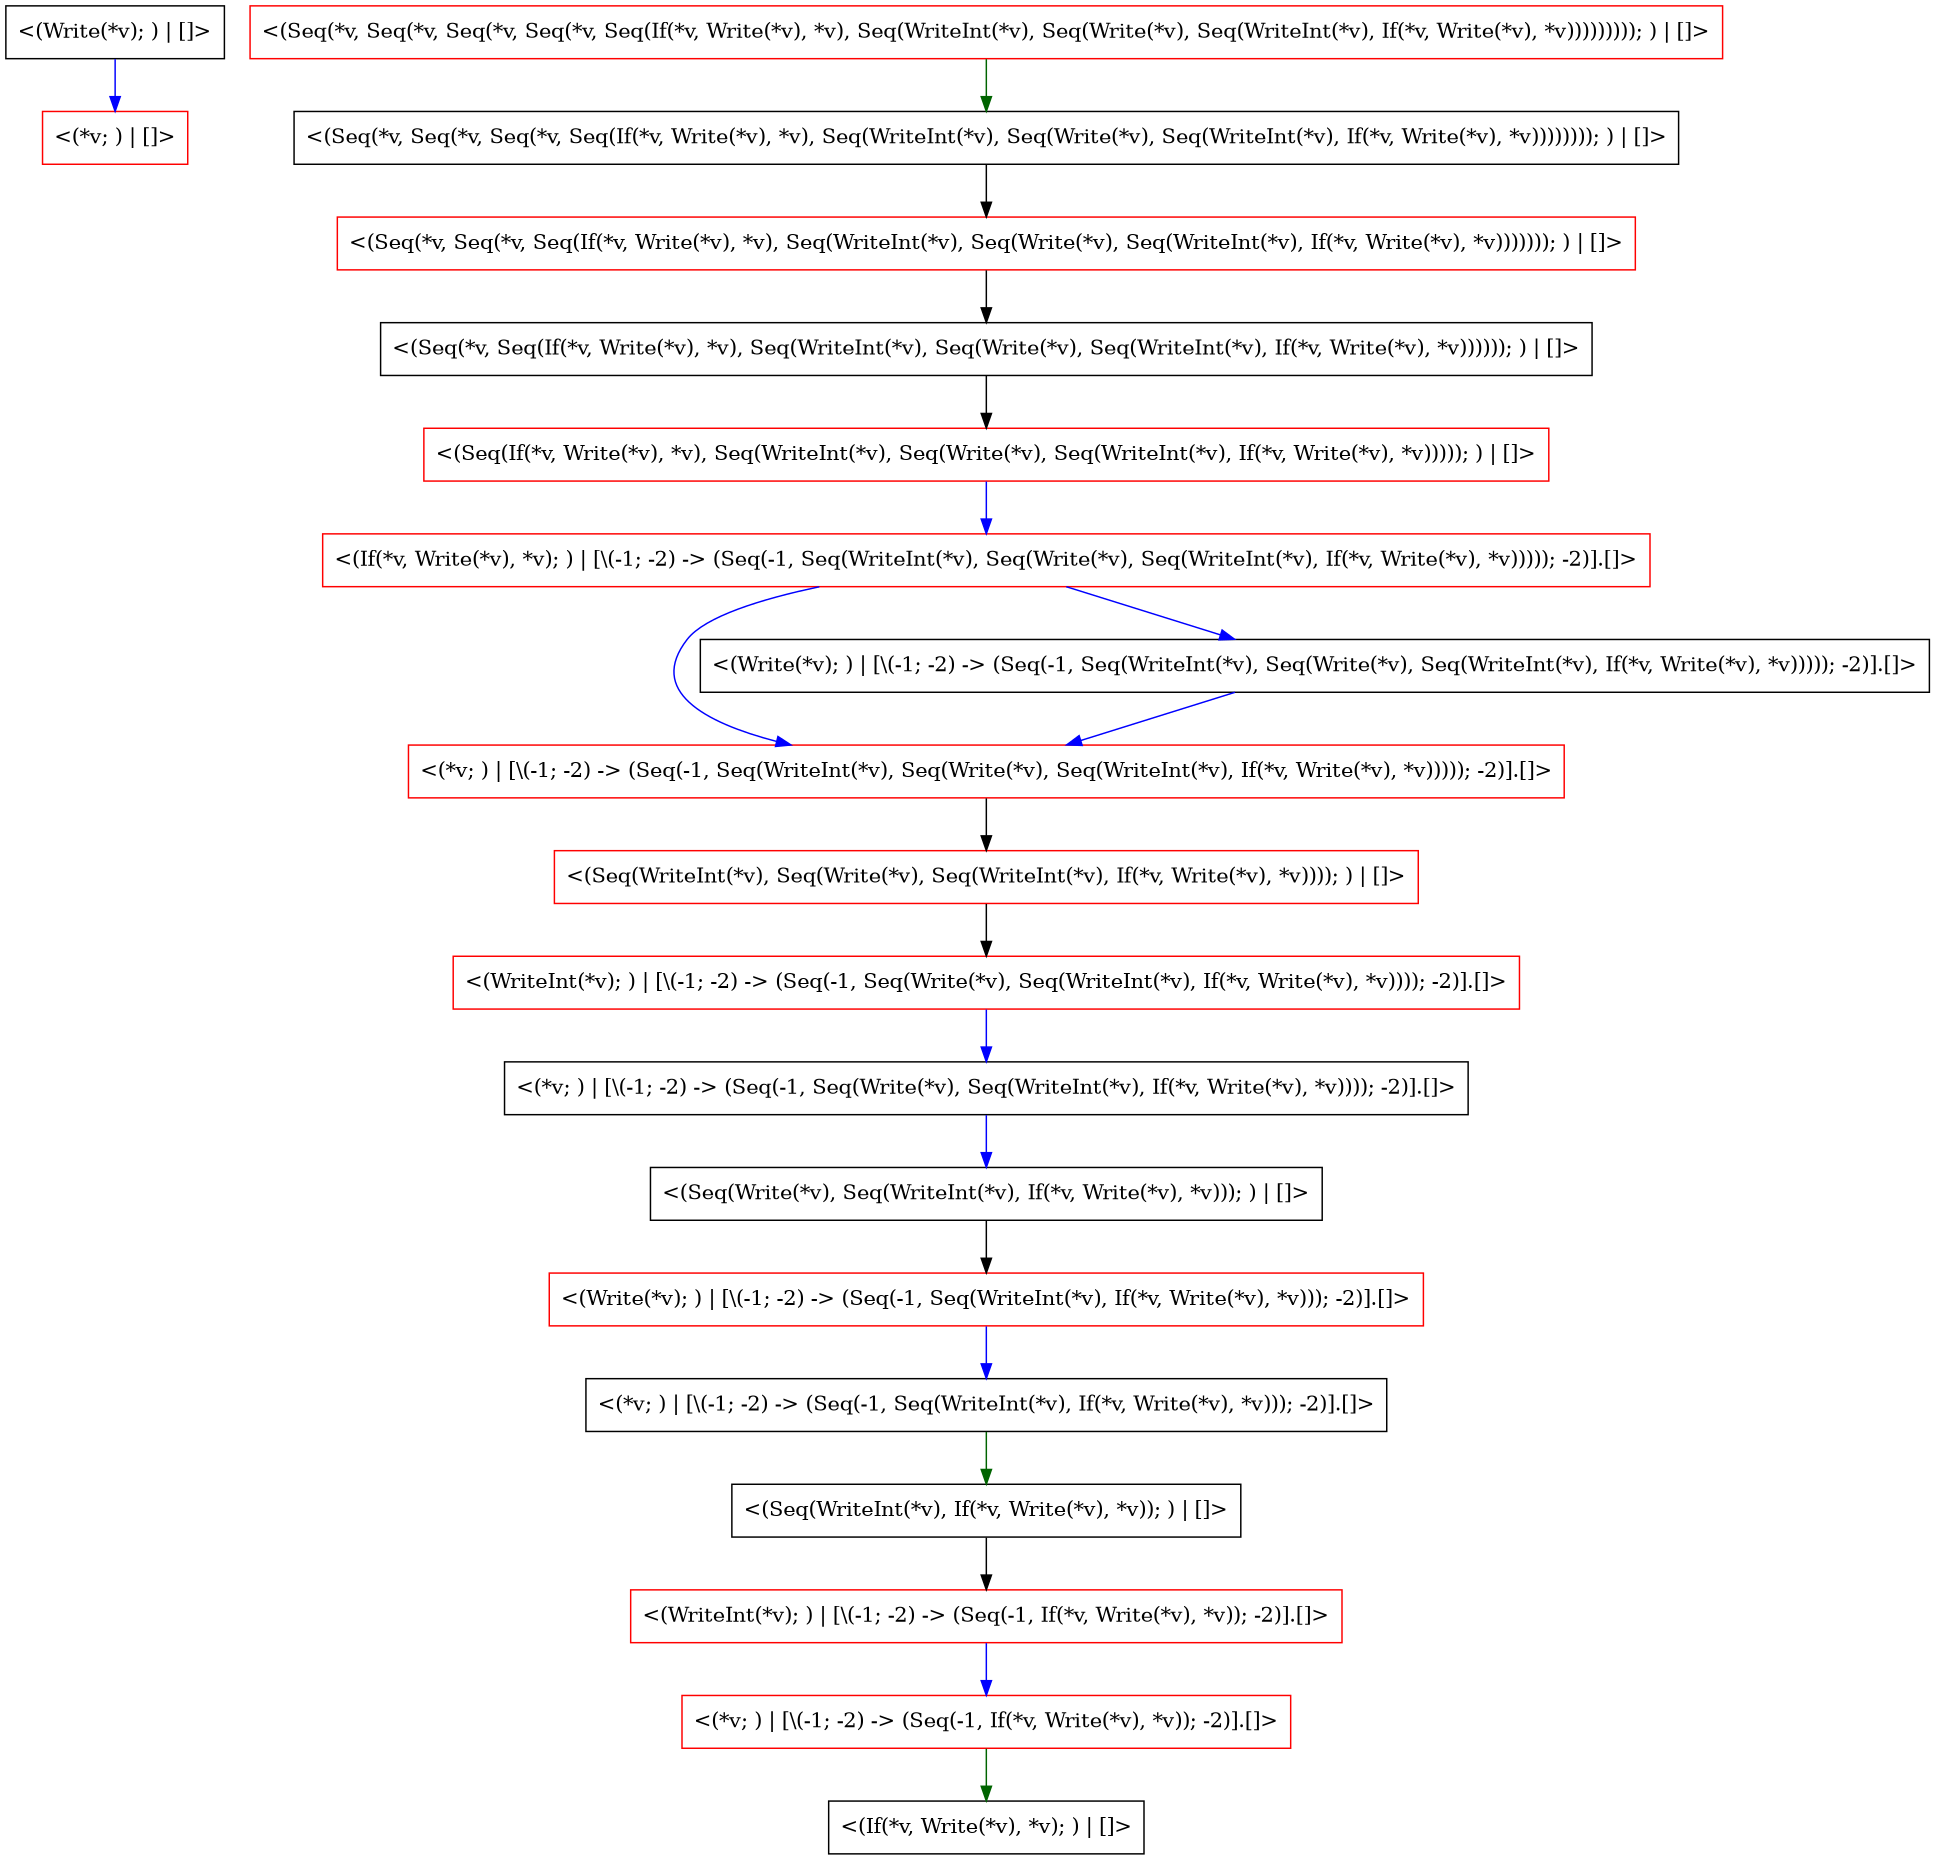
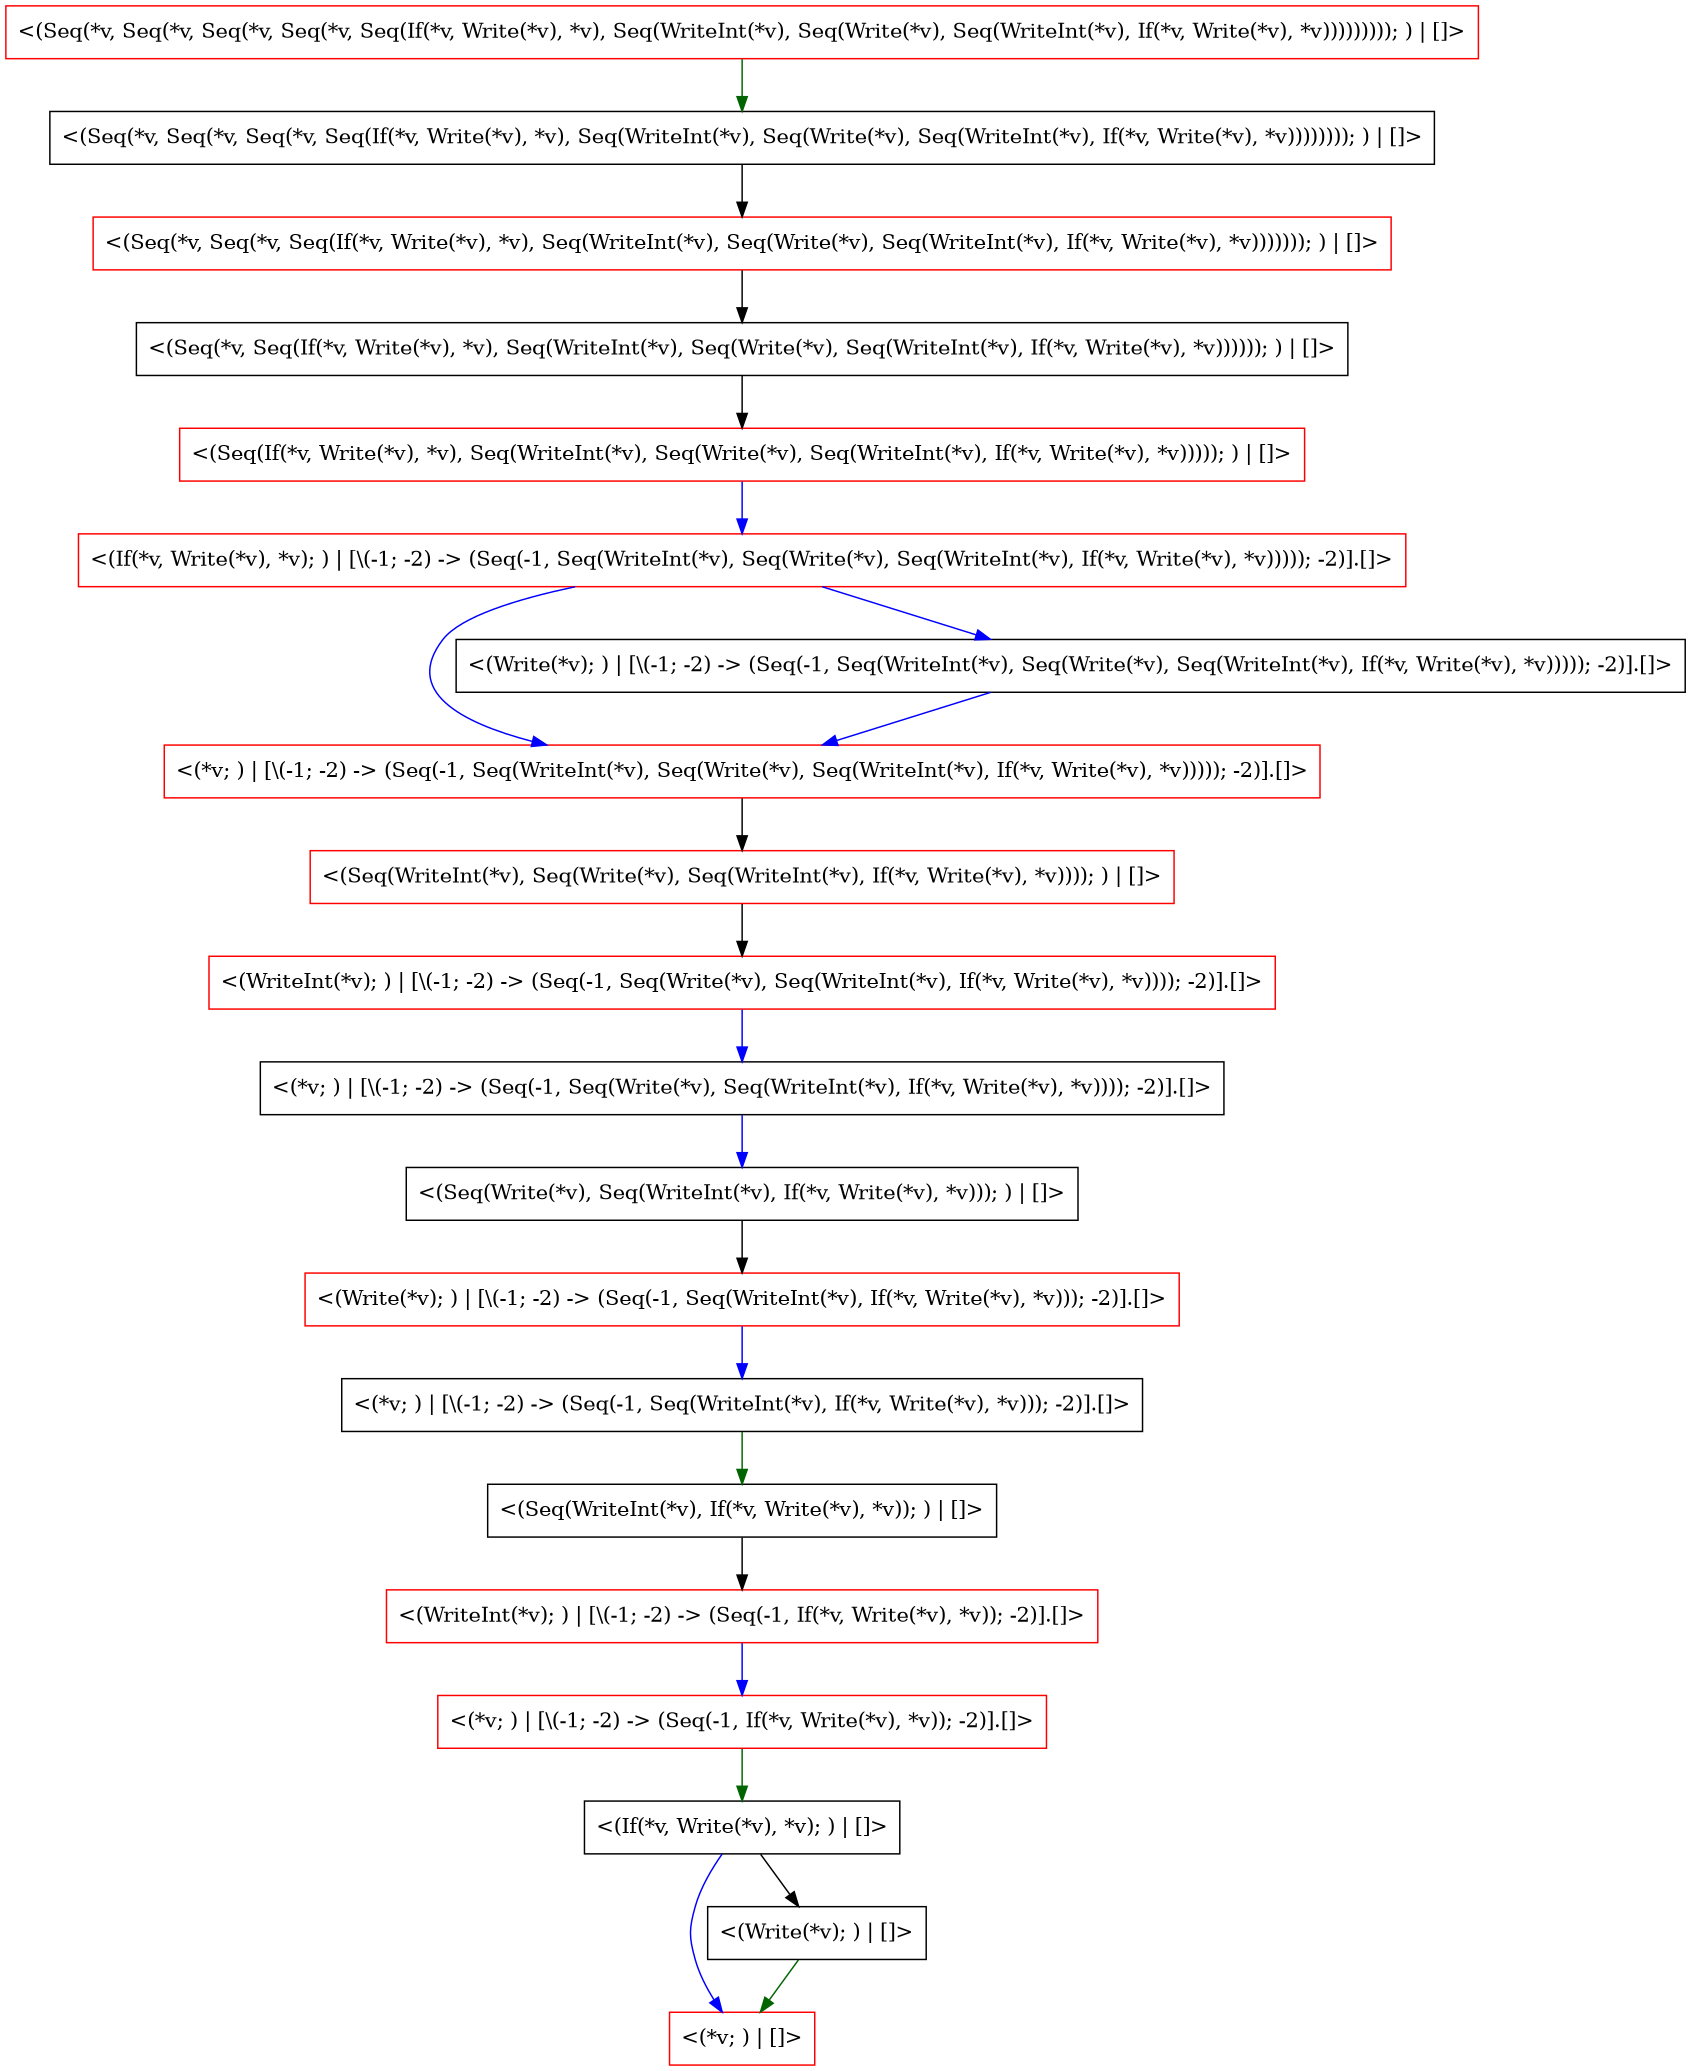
(115, 78) -> (784, 1980)
none -> (775, 1874)
none -> (691, 1926)
